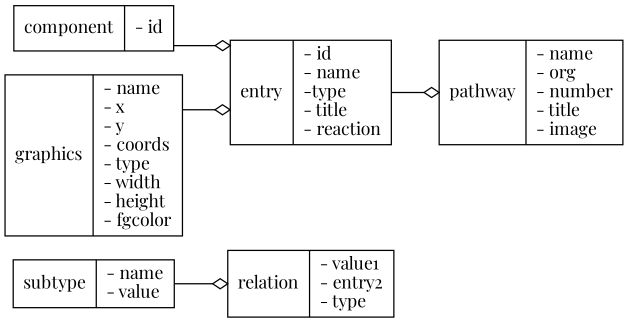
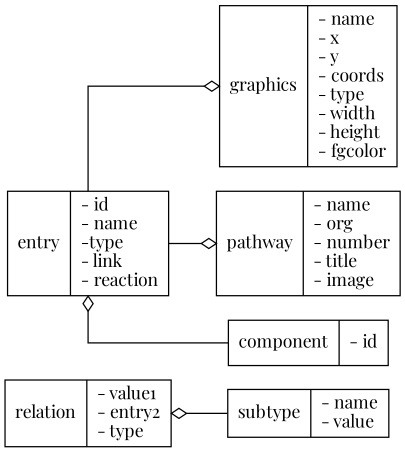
(199, 110) -> (94, 86)
(325, 111) -> (102, 262)
